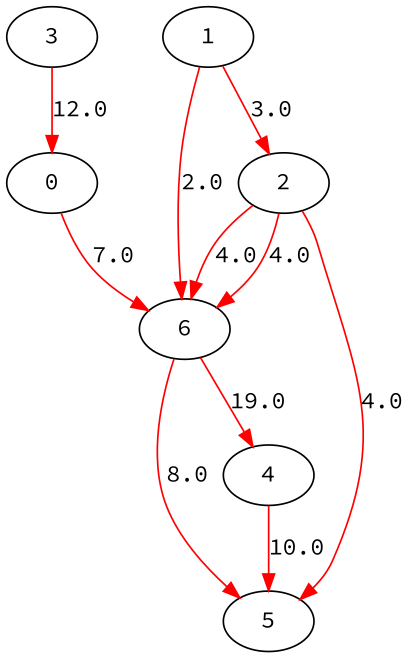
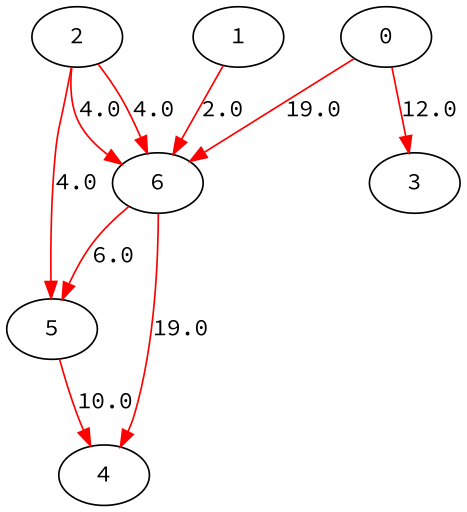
(52, 102) -> (399, 102)
(242, 102) -> none
(113, 256) -> (314, 110)
(187, 475) -> (113, 256)
(269, 540) -> (70, 395)
